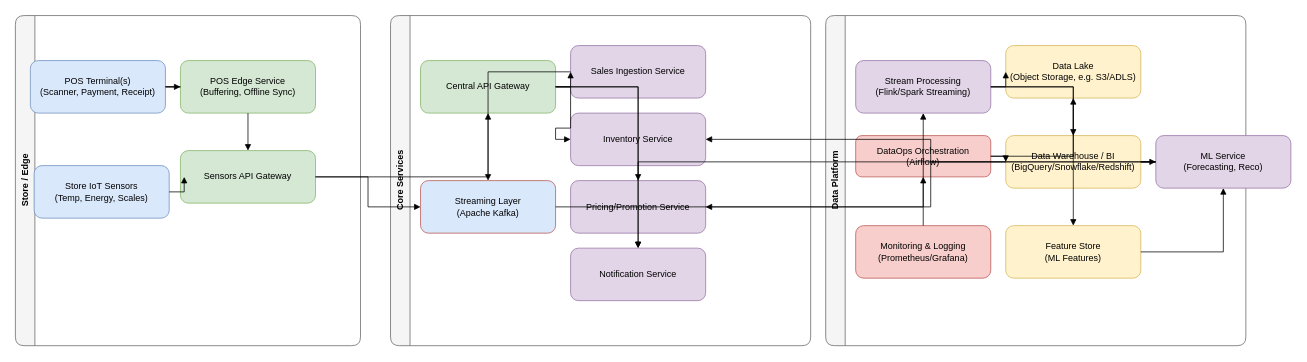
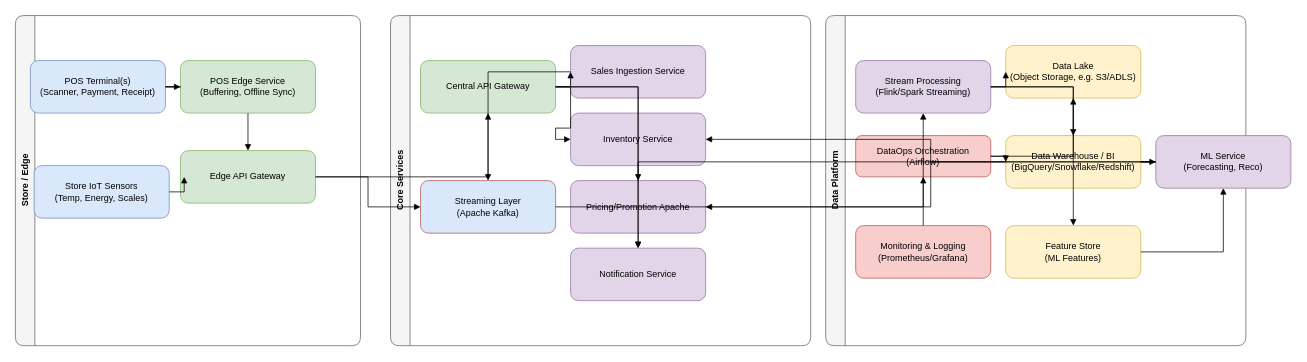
(248, 177) -> (248, 177)
(638, 207) -> (638, 207)
